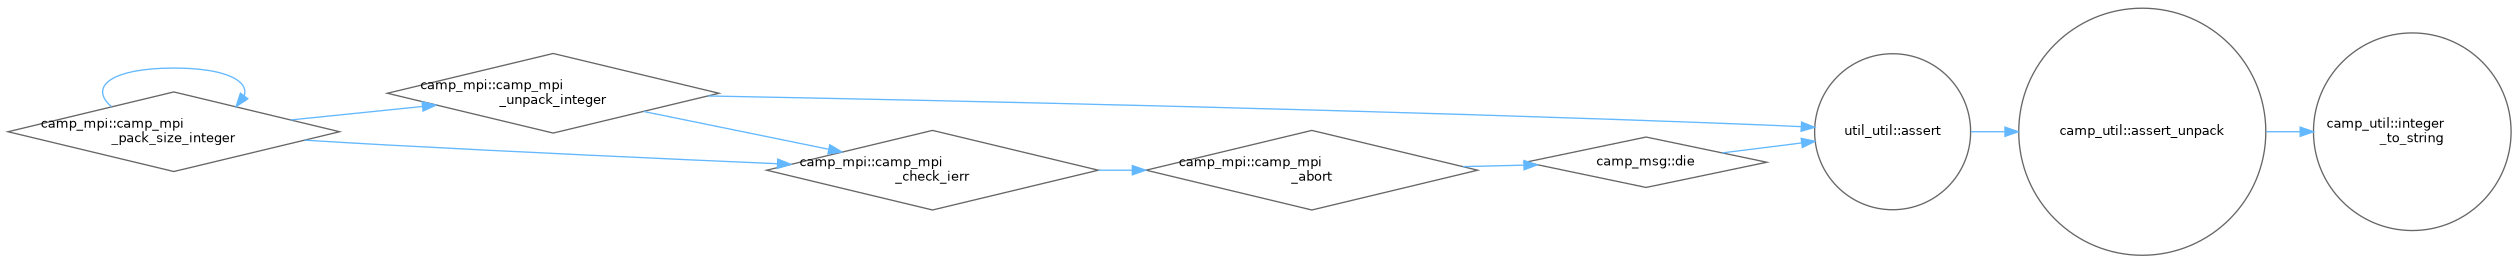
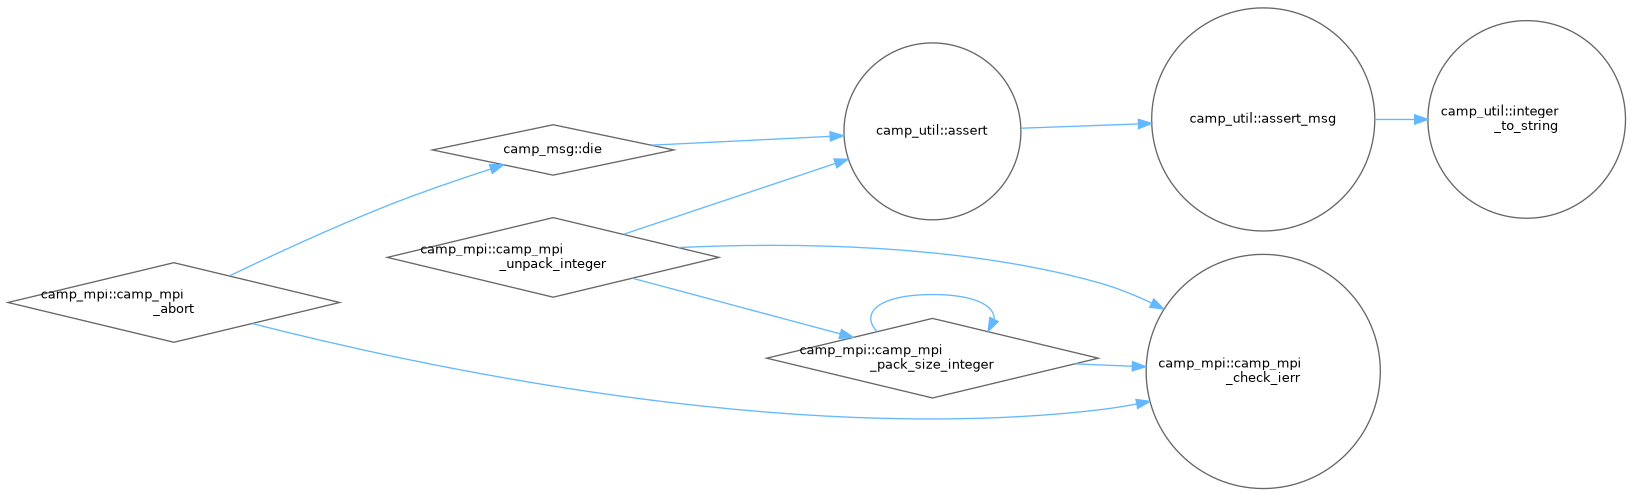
(356, 113) -> (736, 306)
(1893, 132) -> (932, 131)
(2142, 132) -> (1263, 119)
(932, 170) -> (1263, 371)
(1115, 170) -> (691, 404)
